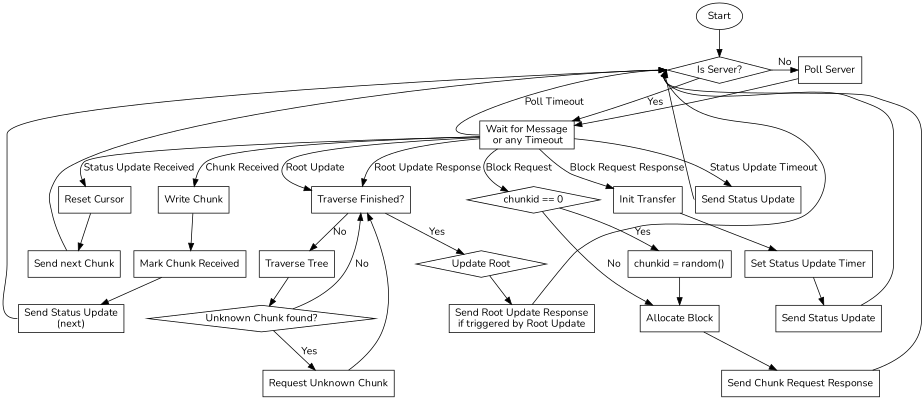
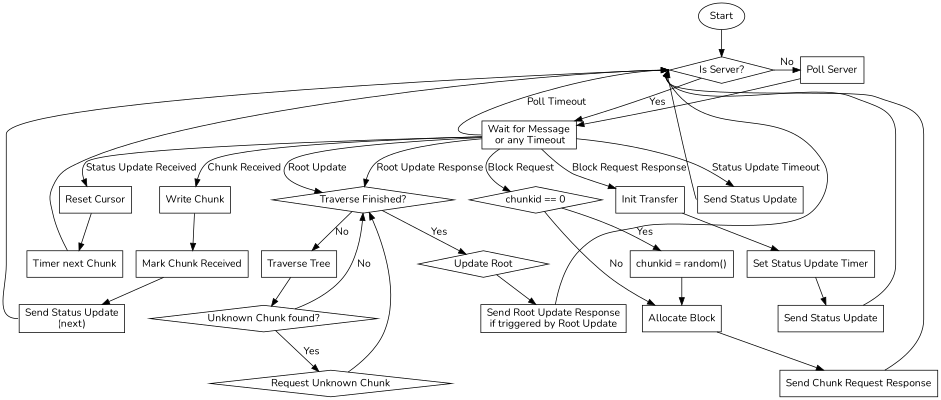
(361, 200) -> (363, 200)
(74, 264) -> (75, 264)
(329, 384) -> (331, 384)
